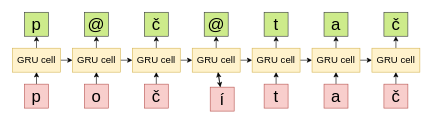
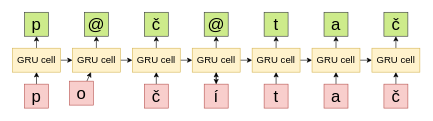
(96, 96) -> (81, 93)
(222, 99) -> (216, 96)
